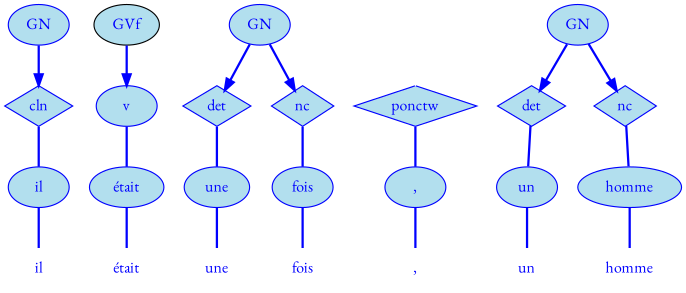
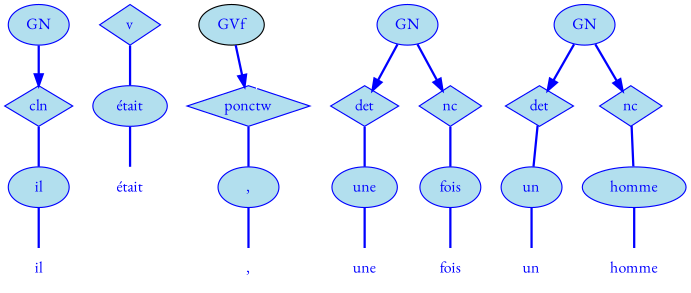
(127, 60) -> (239, 60)
(127, 106) -> (130, 25)
